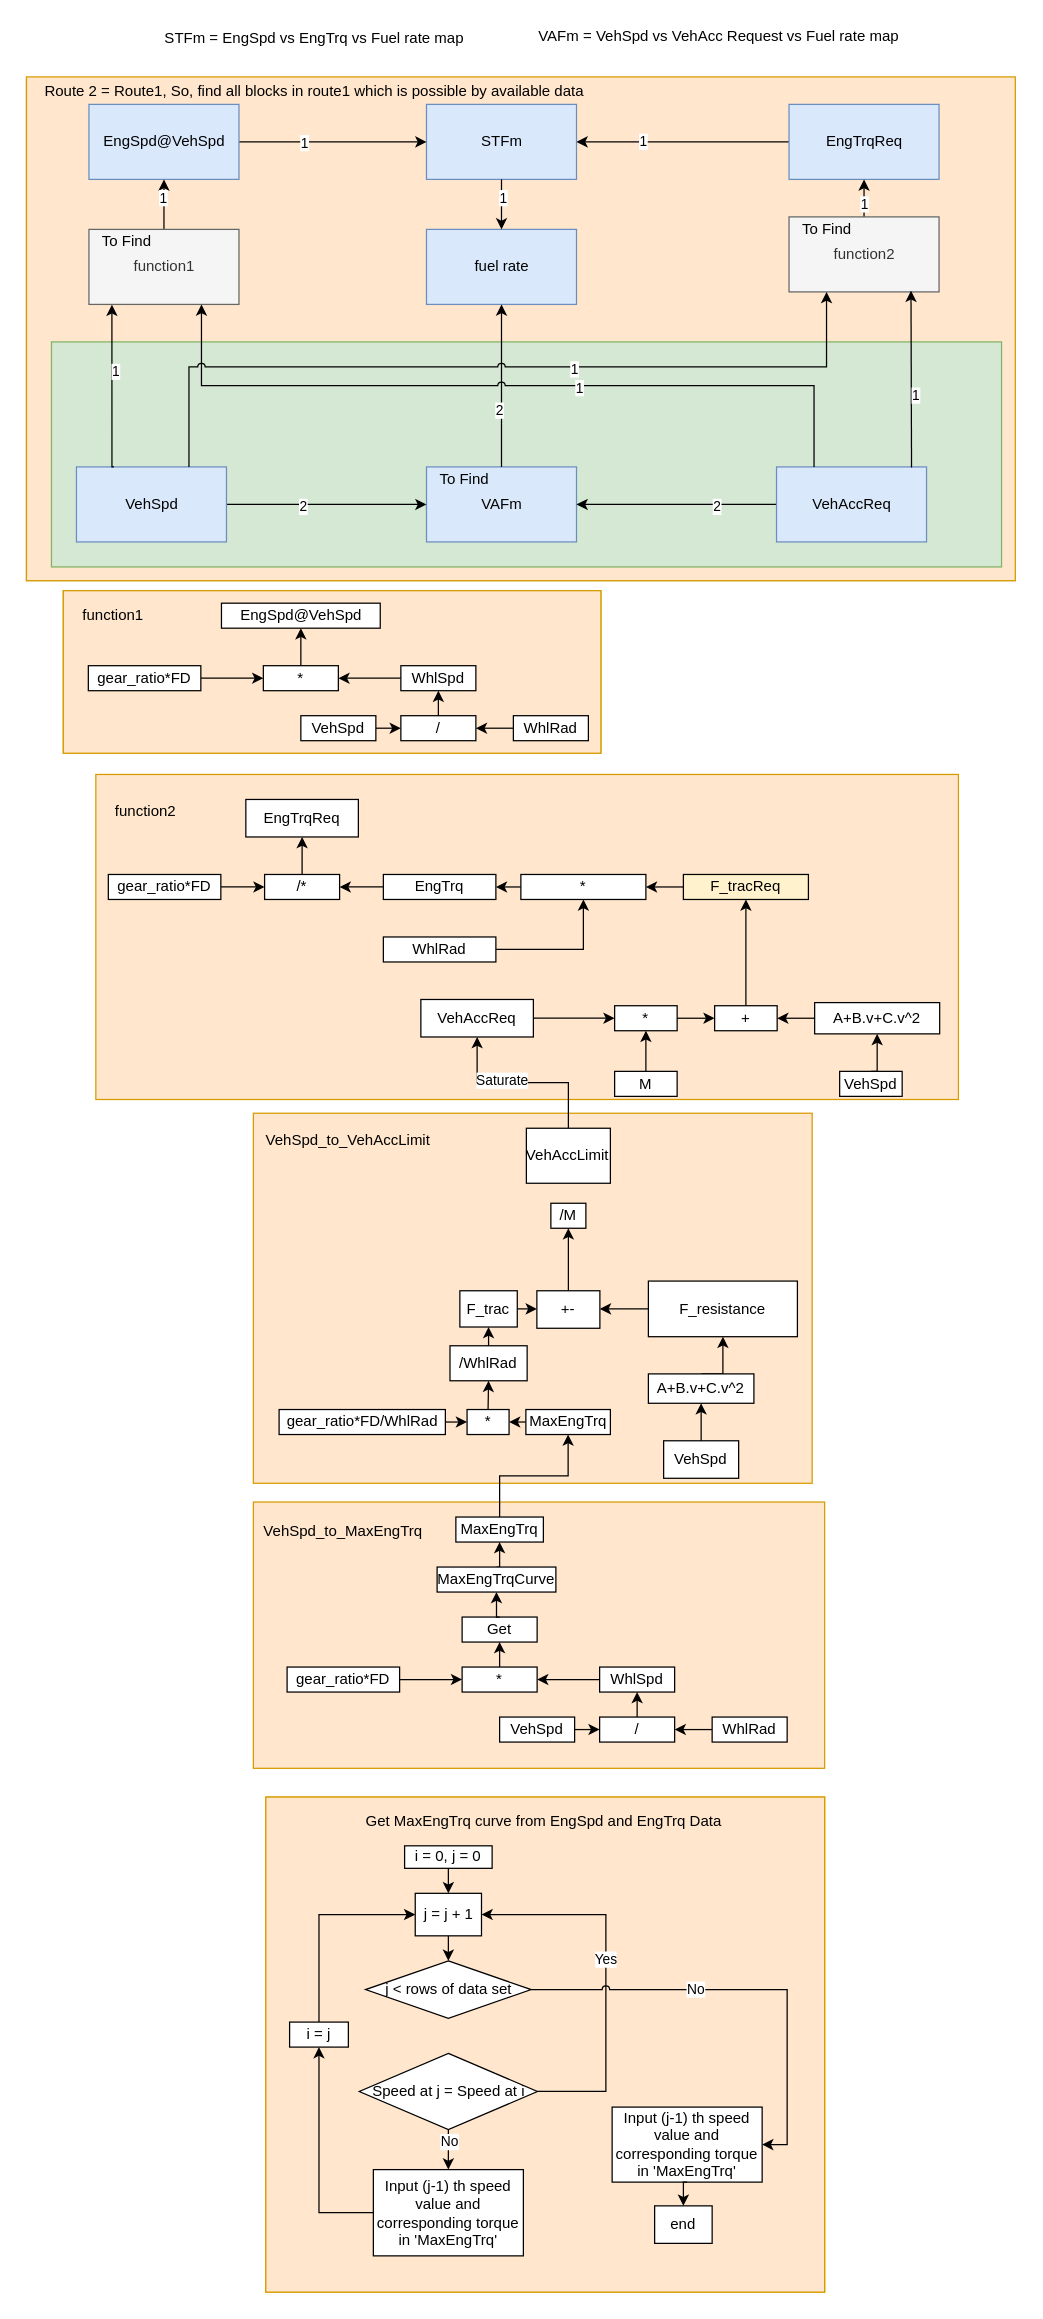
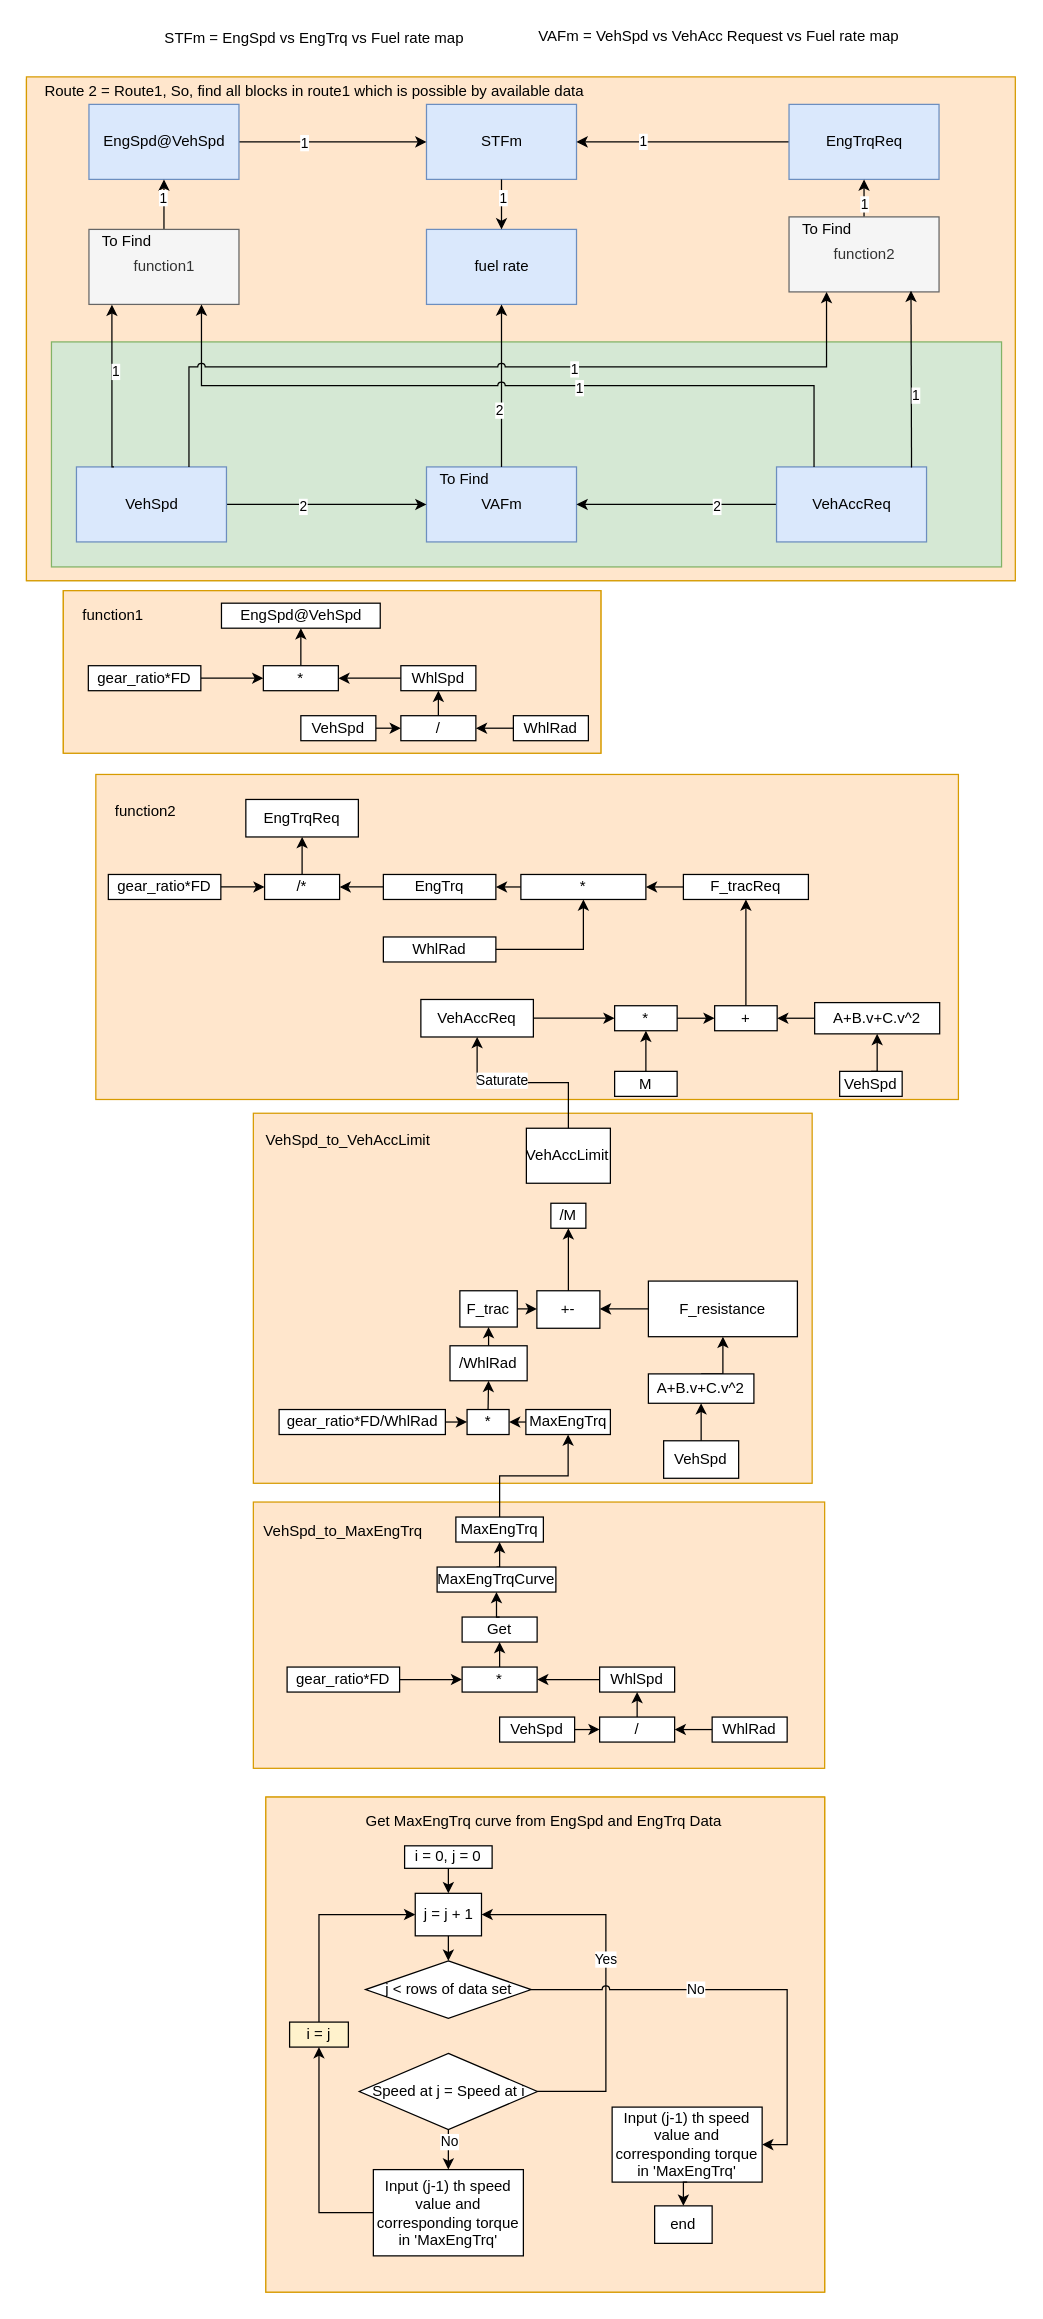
(746, 887) -> (746, 887)
(319, 2034) -> (319, 2034)
